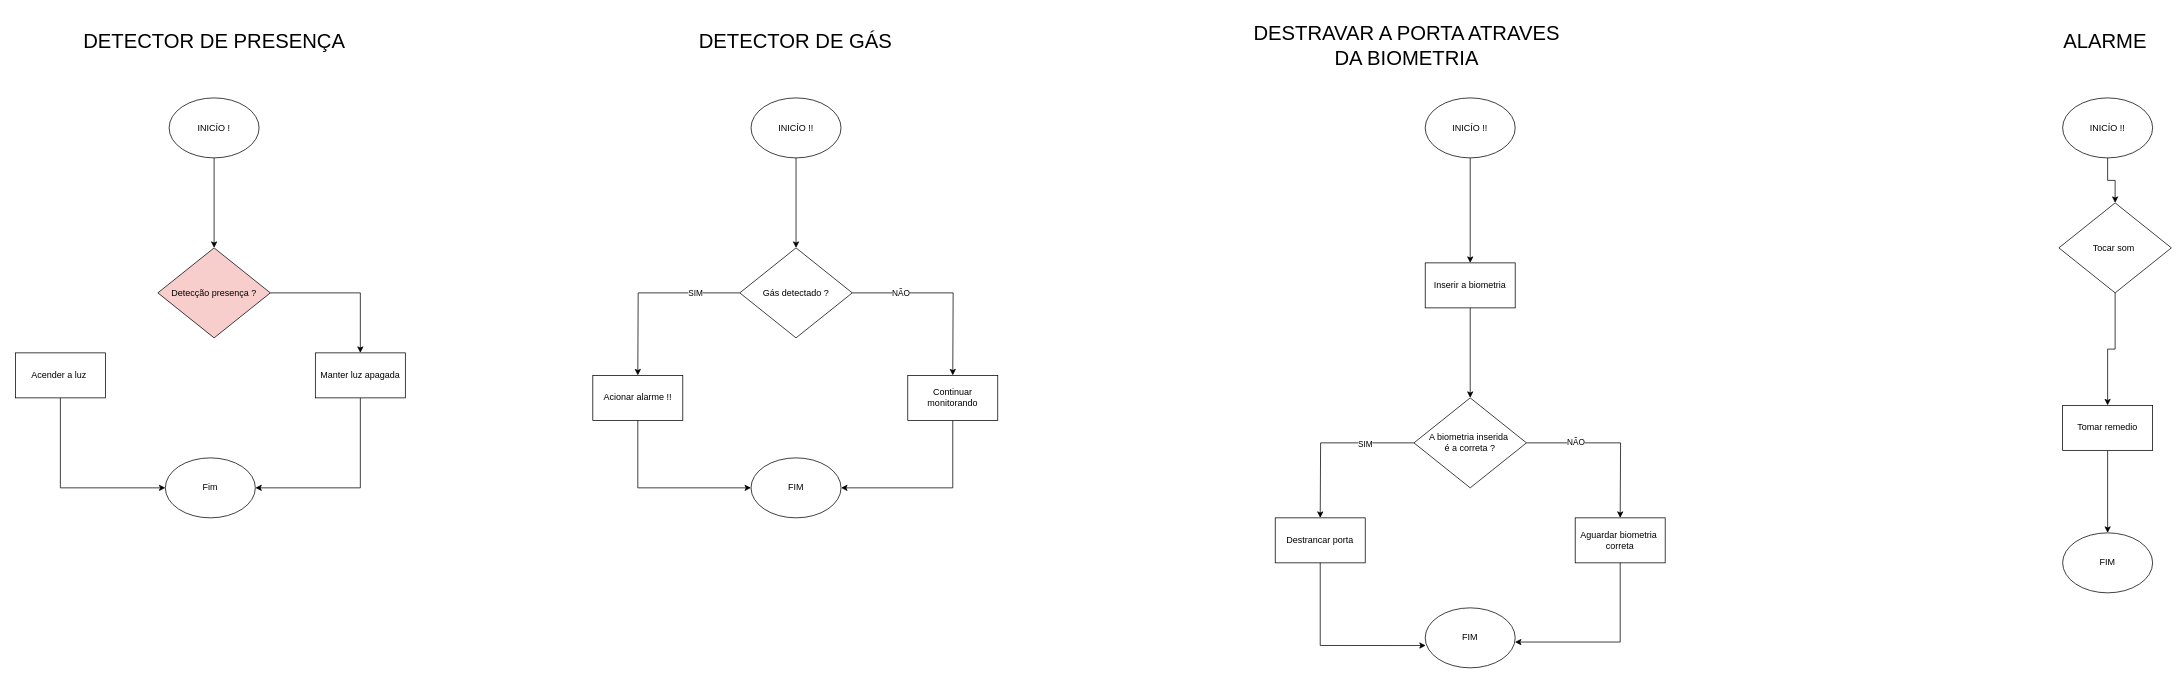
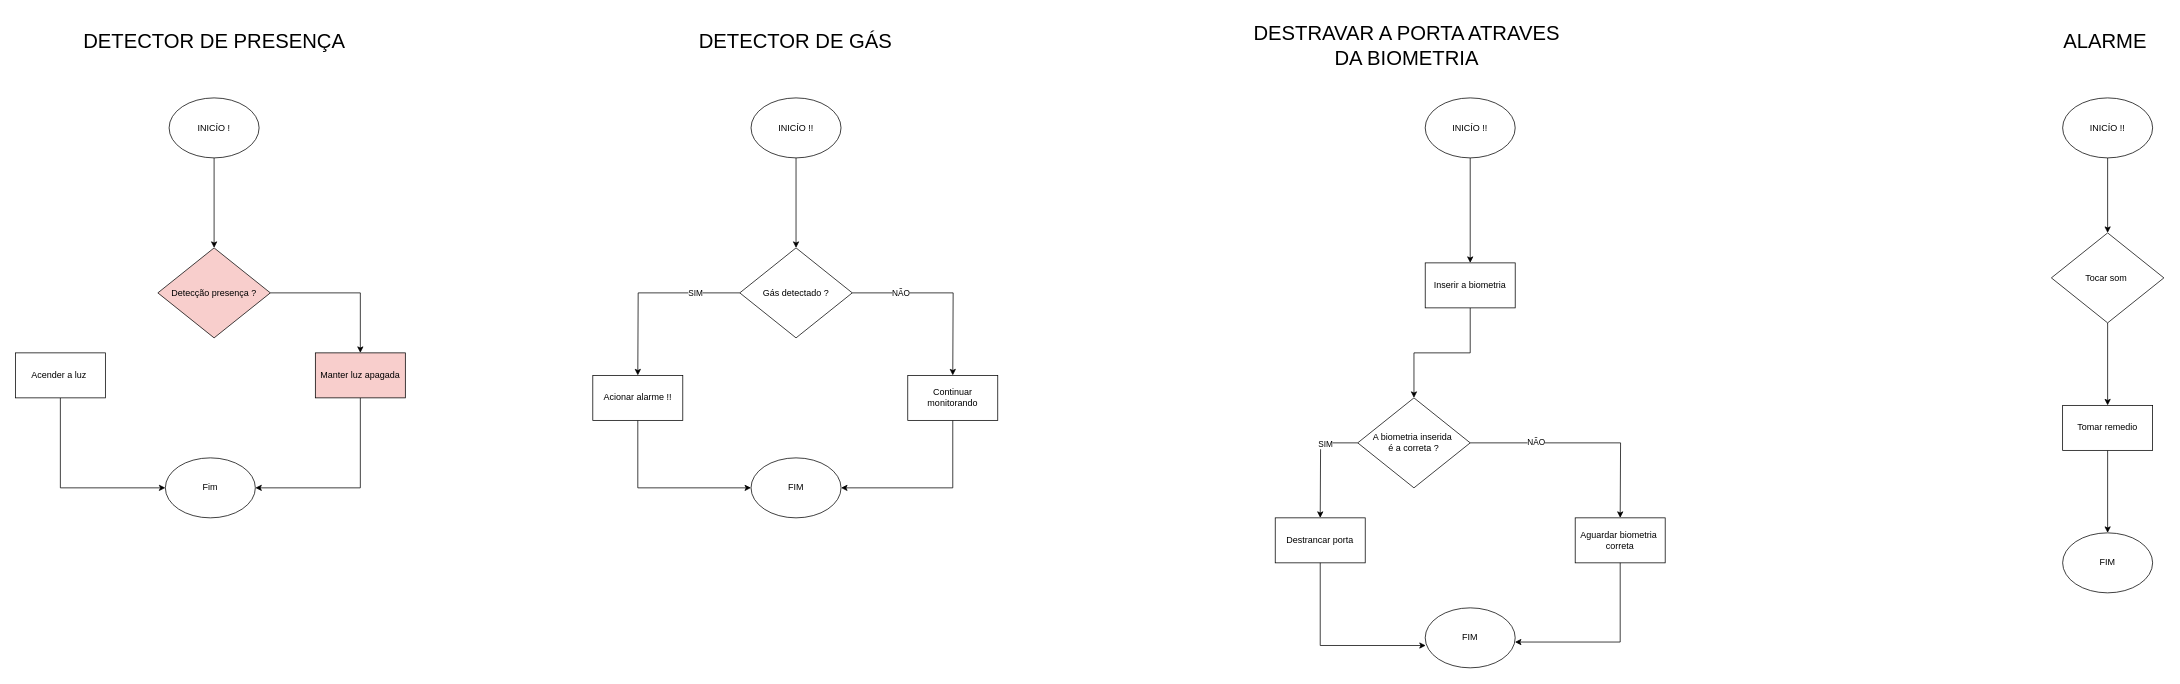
(2115, 248) -> (2108, 278)
(360, 375) -> (360, 375)
(1470, 443) -> (1414, 443)
